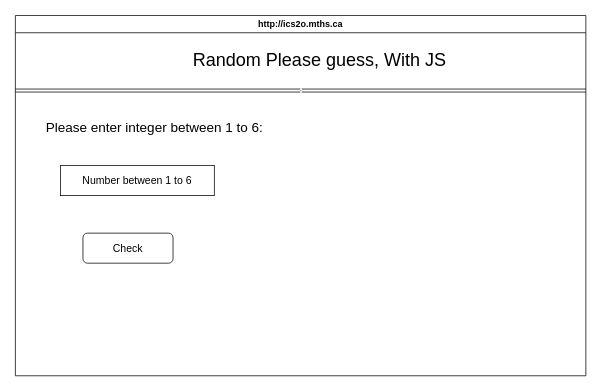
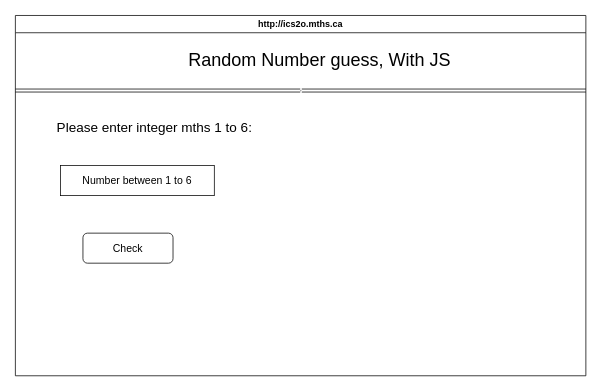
(320, 60) -> (320, 60)
(155, 128) -> (155, 128)
